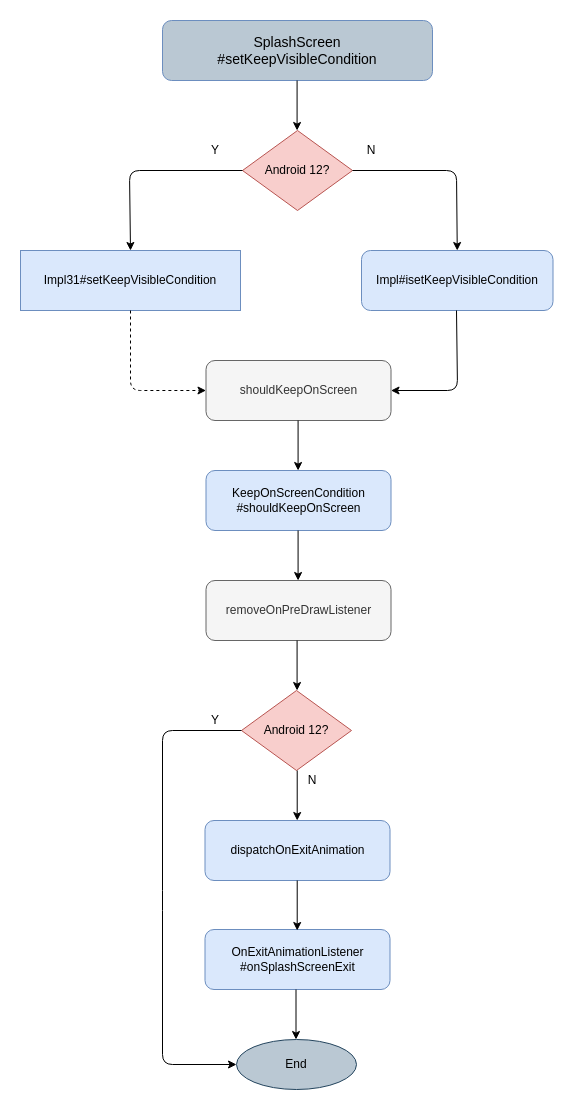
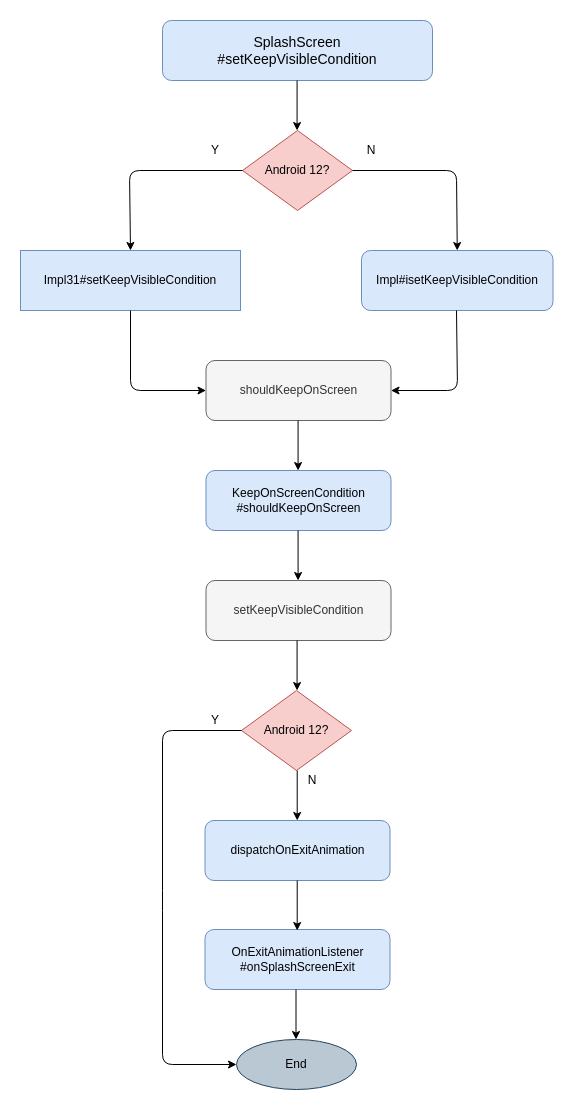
(298, 51) -> (298, 51)
(131, 380) -> (131, 380)
(299, 611) -> (299, 611)
